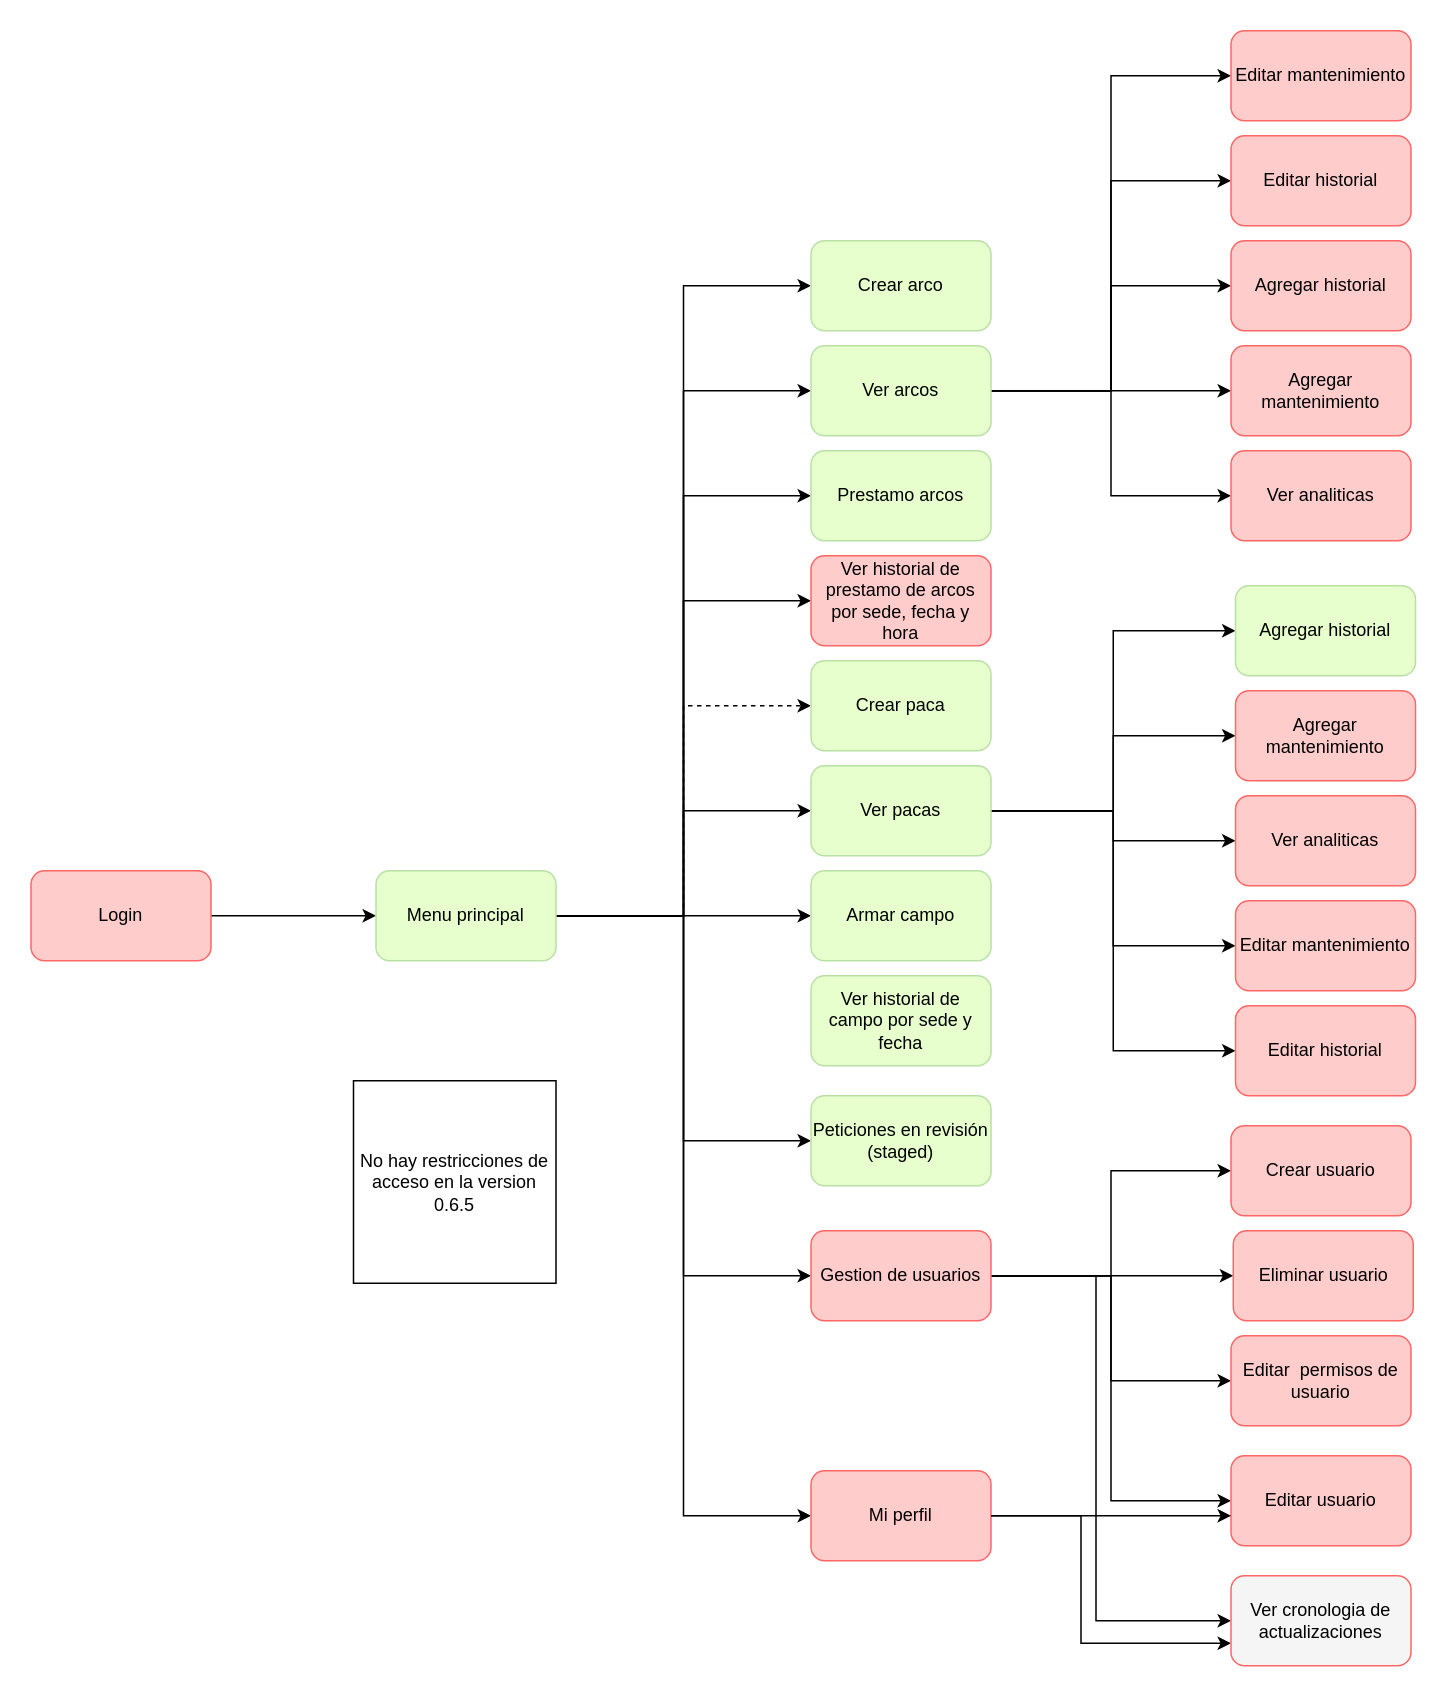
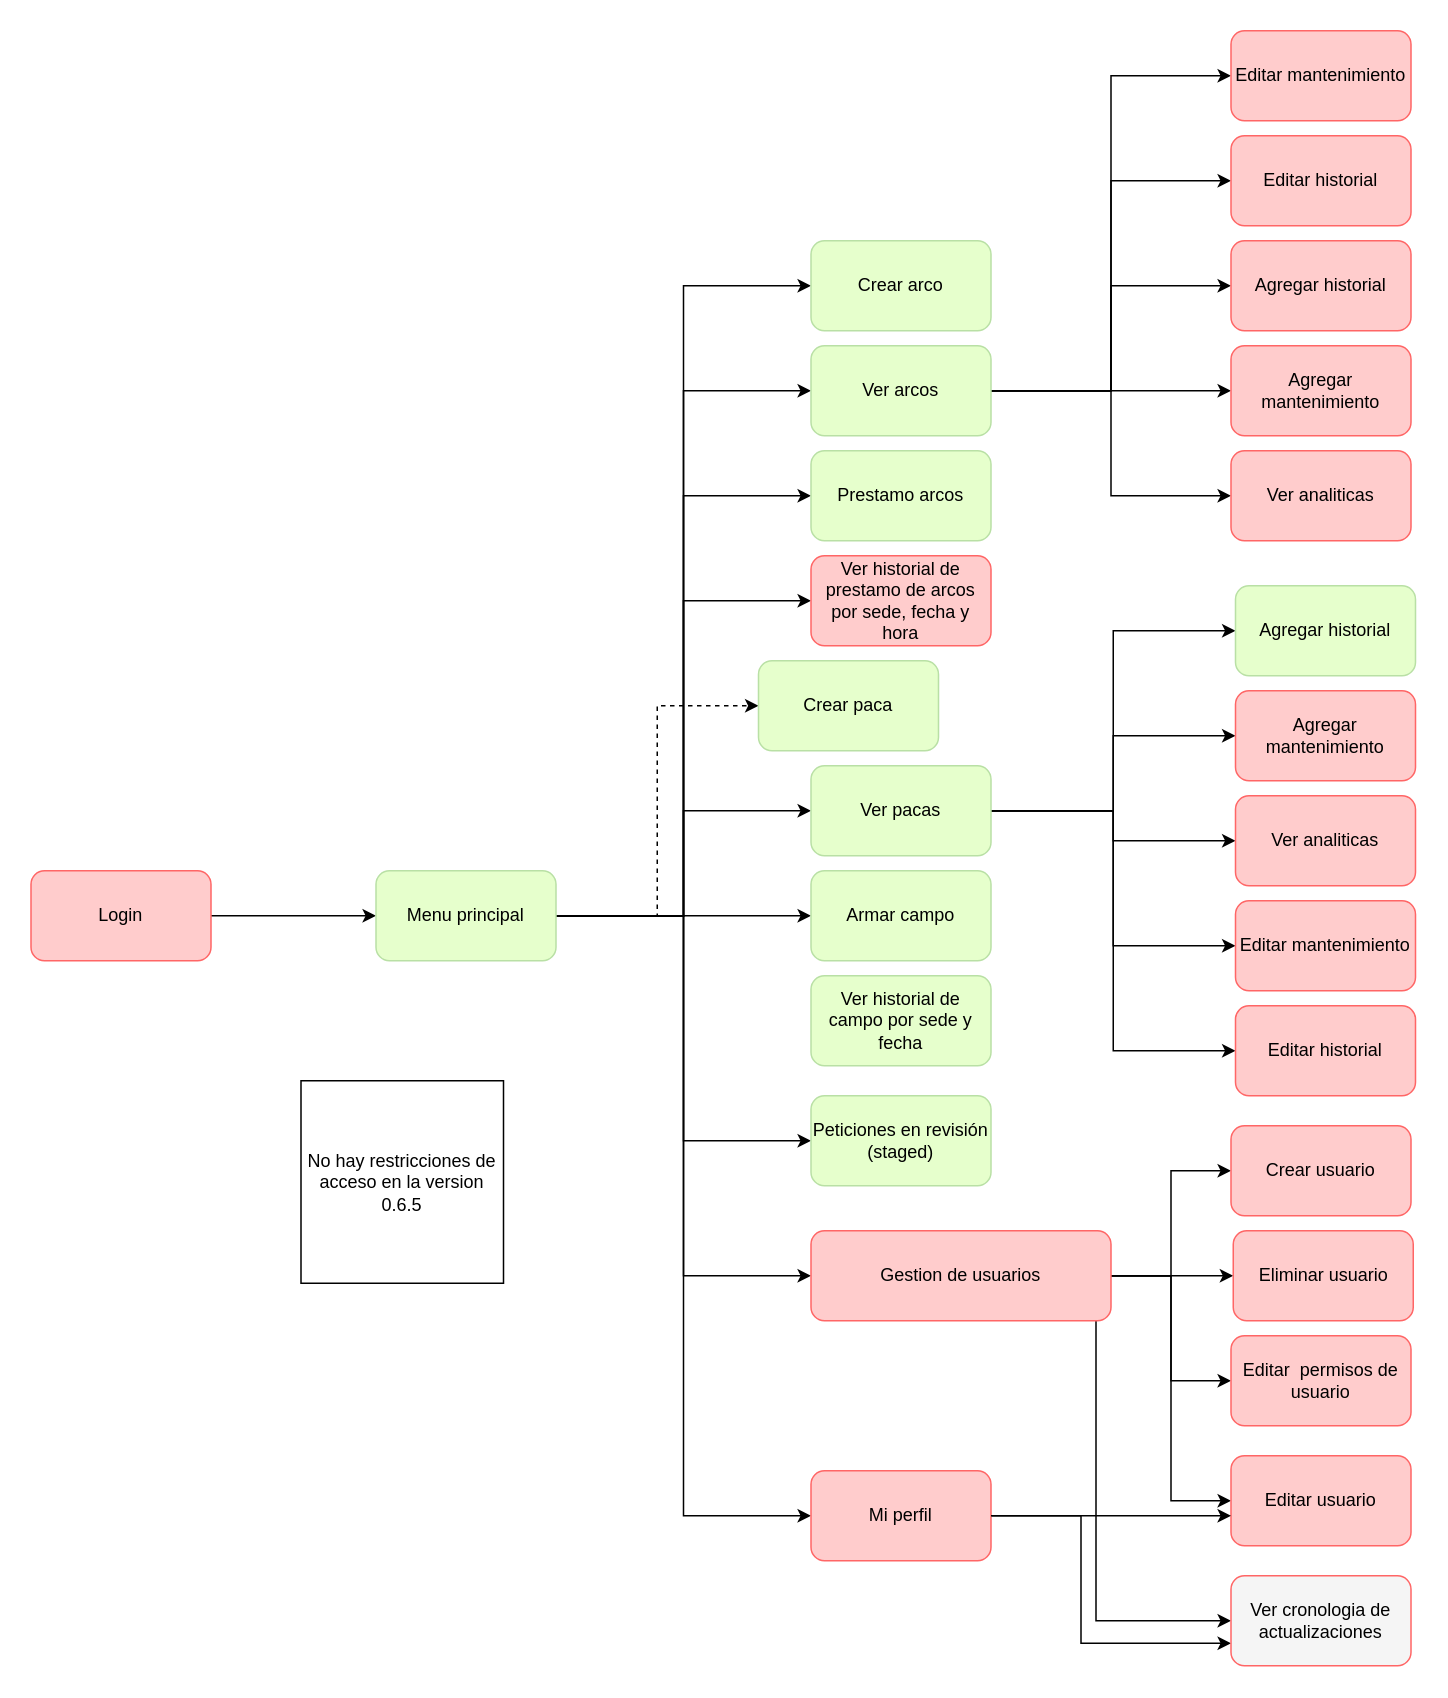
(901, 706) -> (848, 706)
(455, 1182) -> (402, 1182)
(901, 1276) -> (961, 1276)
